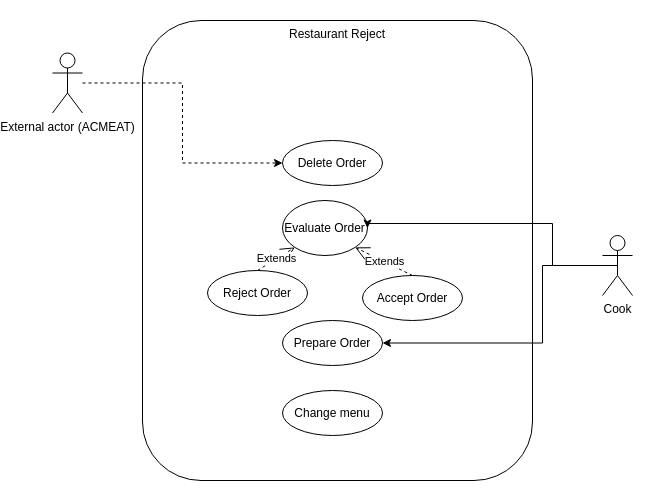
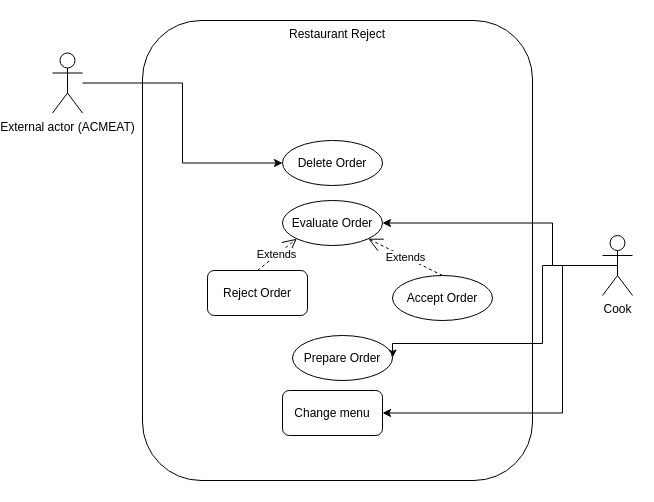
(183, 118) -> (183, 118)
(325, 228) -> (333, 223)
(258, 293) -> (258, 293)
(413, 298) -> (443, 298)
(333, 343) -> (343, 358)
(333, 413) -> (333, 413)
none -> (549, 413)
